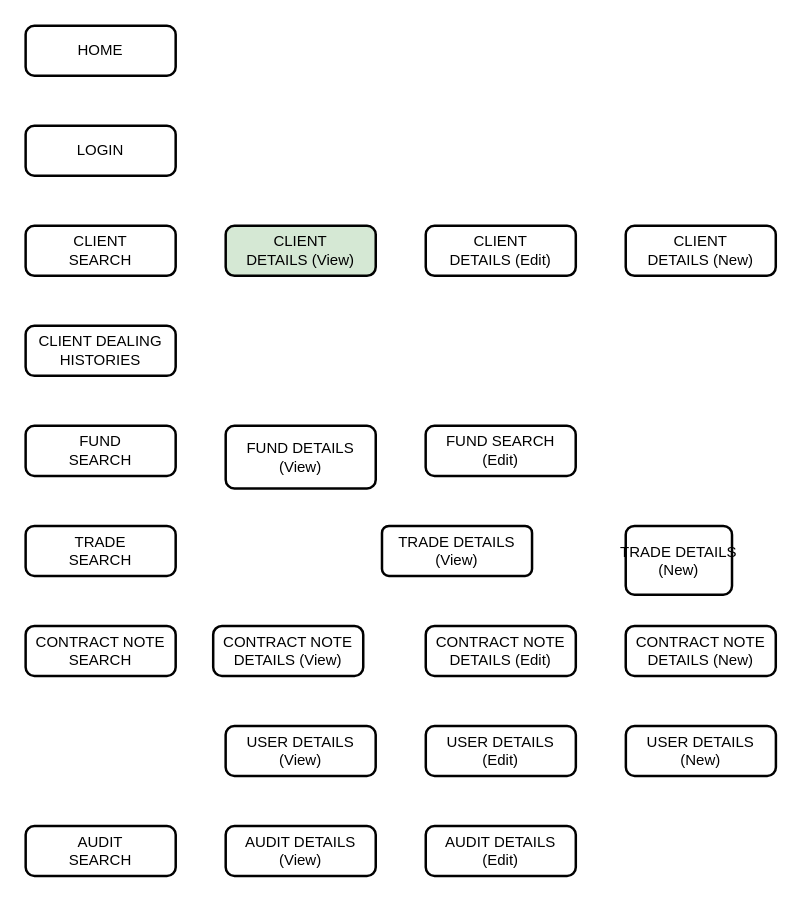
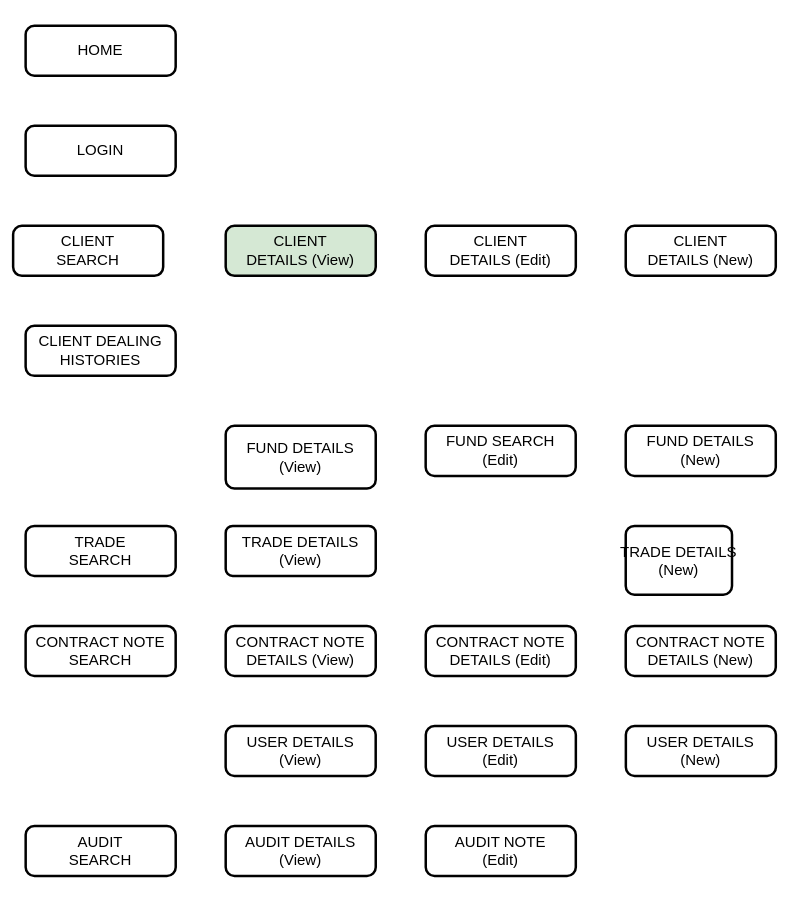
(101, 251) -> (88, 251)
(101, 451) -> none
none -> (701, 451)
(457, 551) -> (301, 551)
(288, 651) -> (301, 651)
(501, 851) -> (501, 851)
